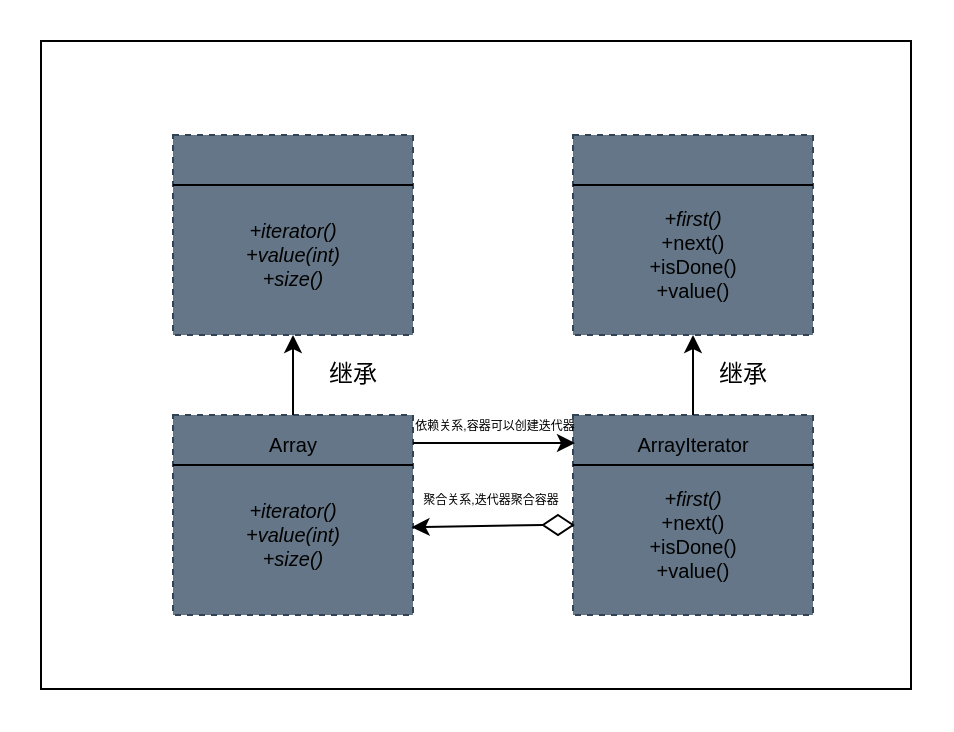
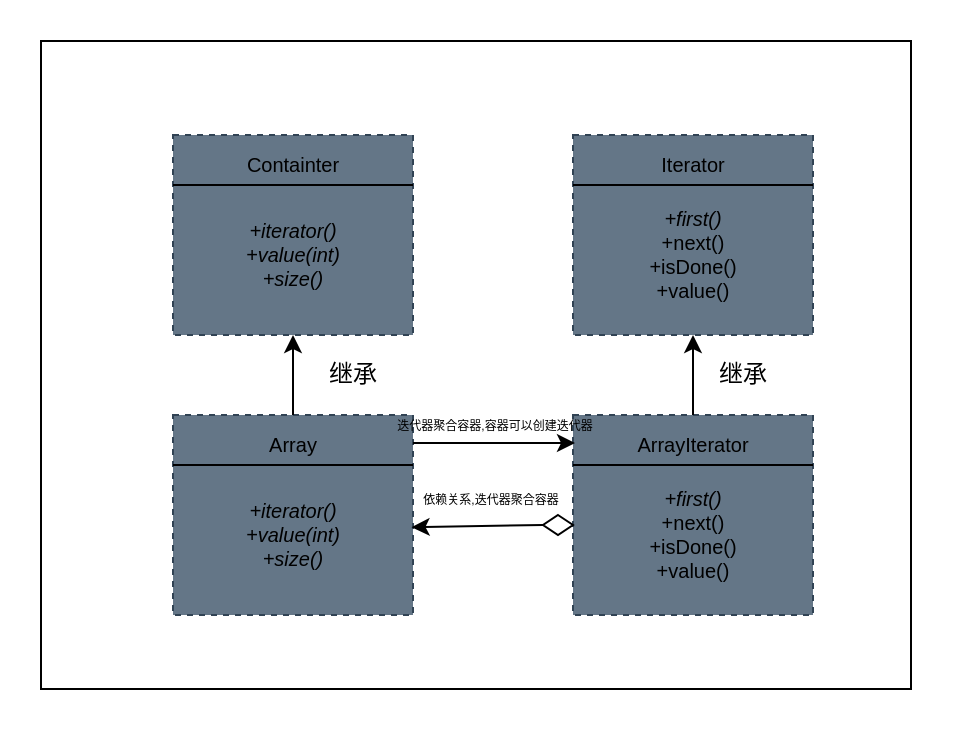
none -> (293, 165)
none -> (693, 165)
(496, 423) -> (496, 423)
(492, 501) -> (492, 501)
